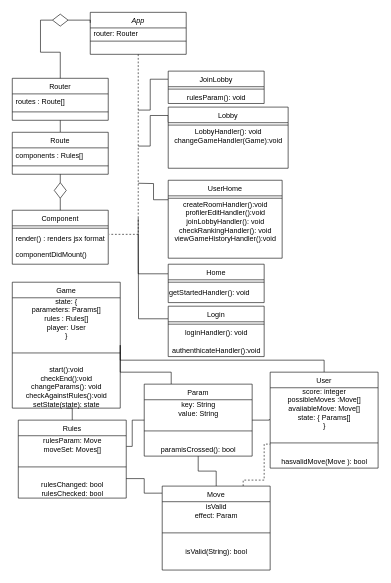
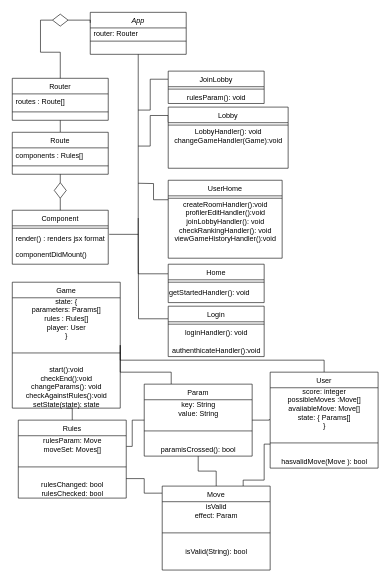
(138, 136) -> (138, 136)
(264, 473) -> (264, 473)
